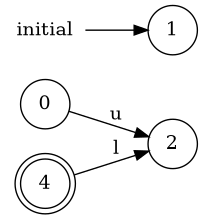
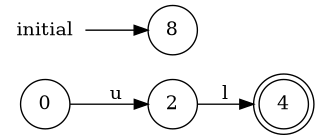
(173, 30) -> (173, 30)
(105, 165) -> (219, 104)
